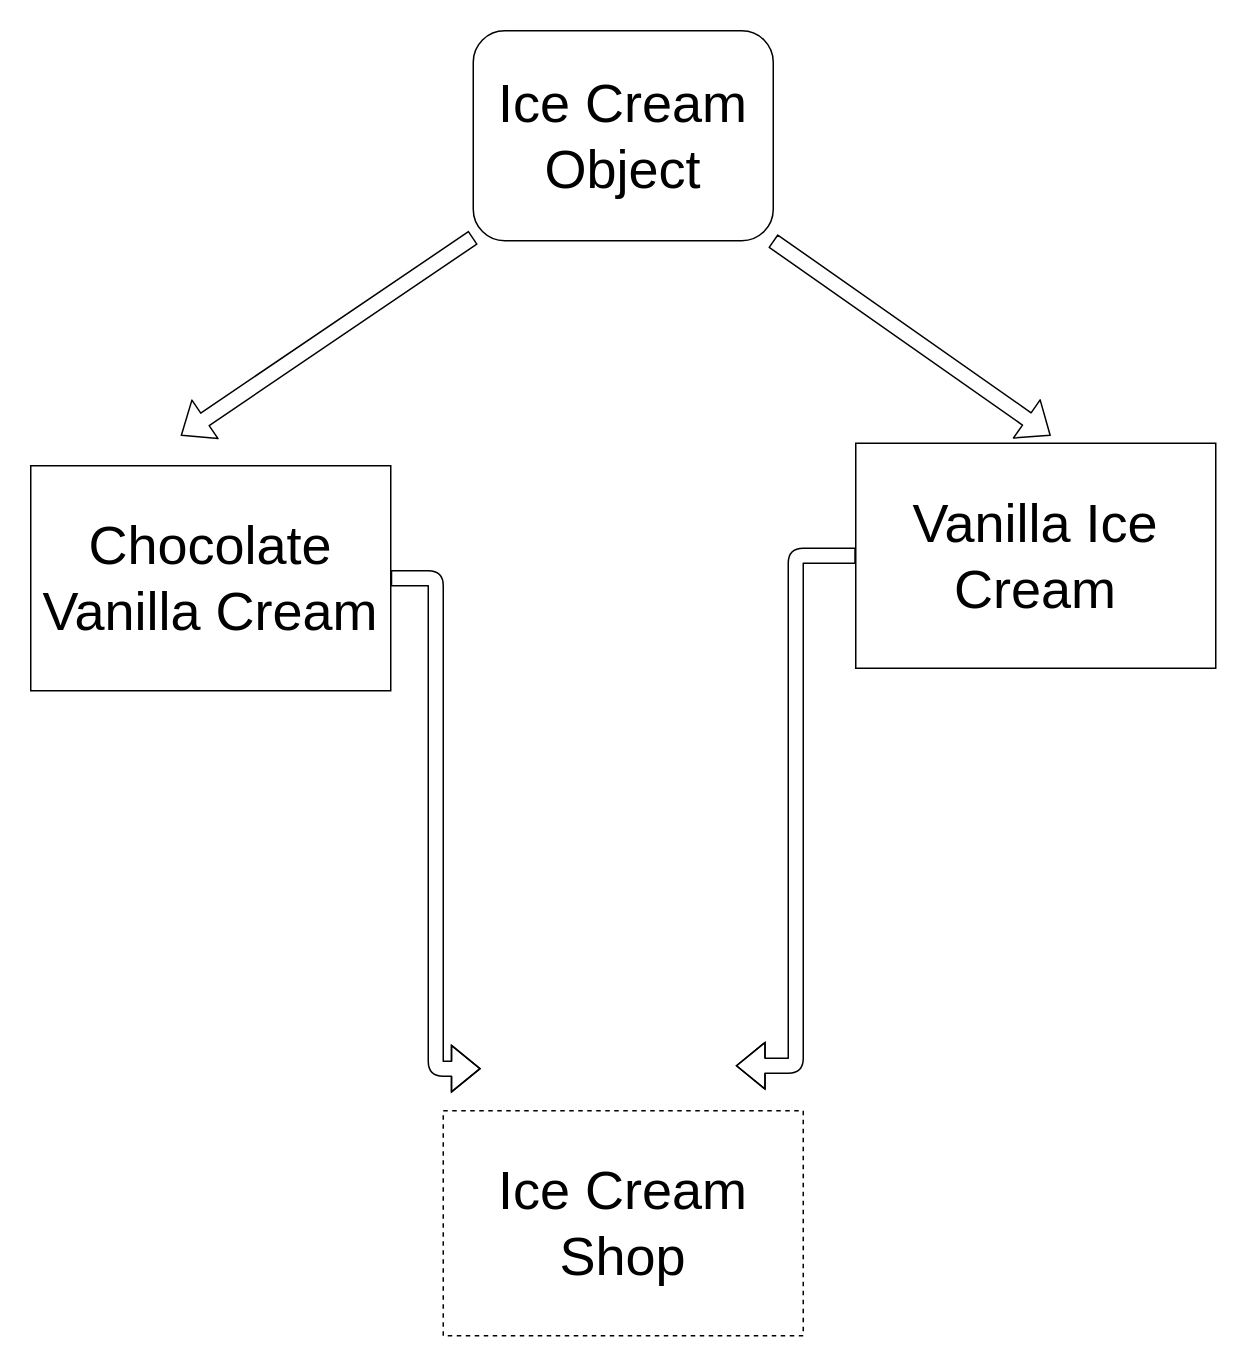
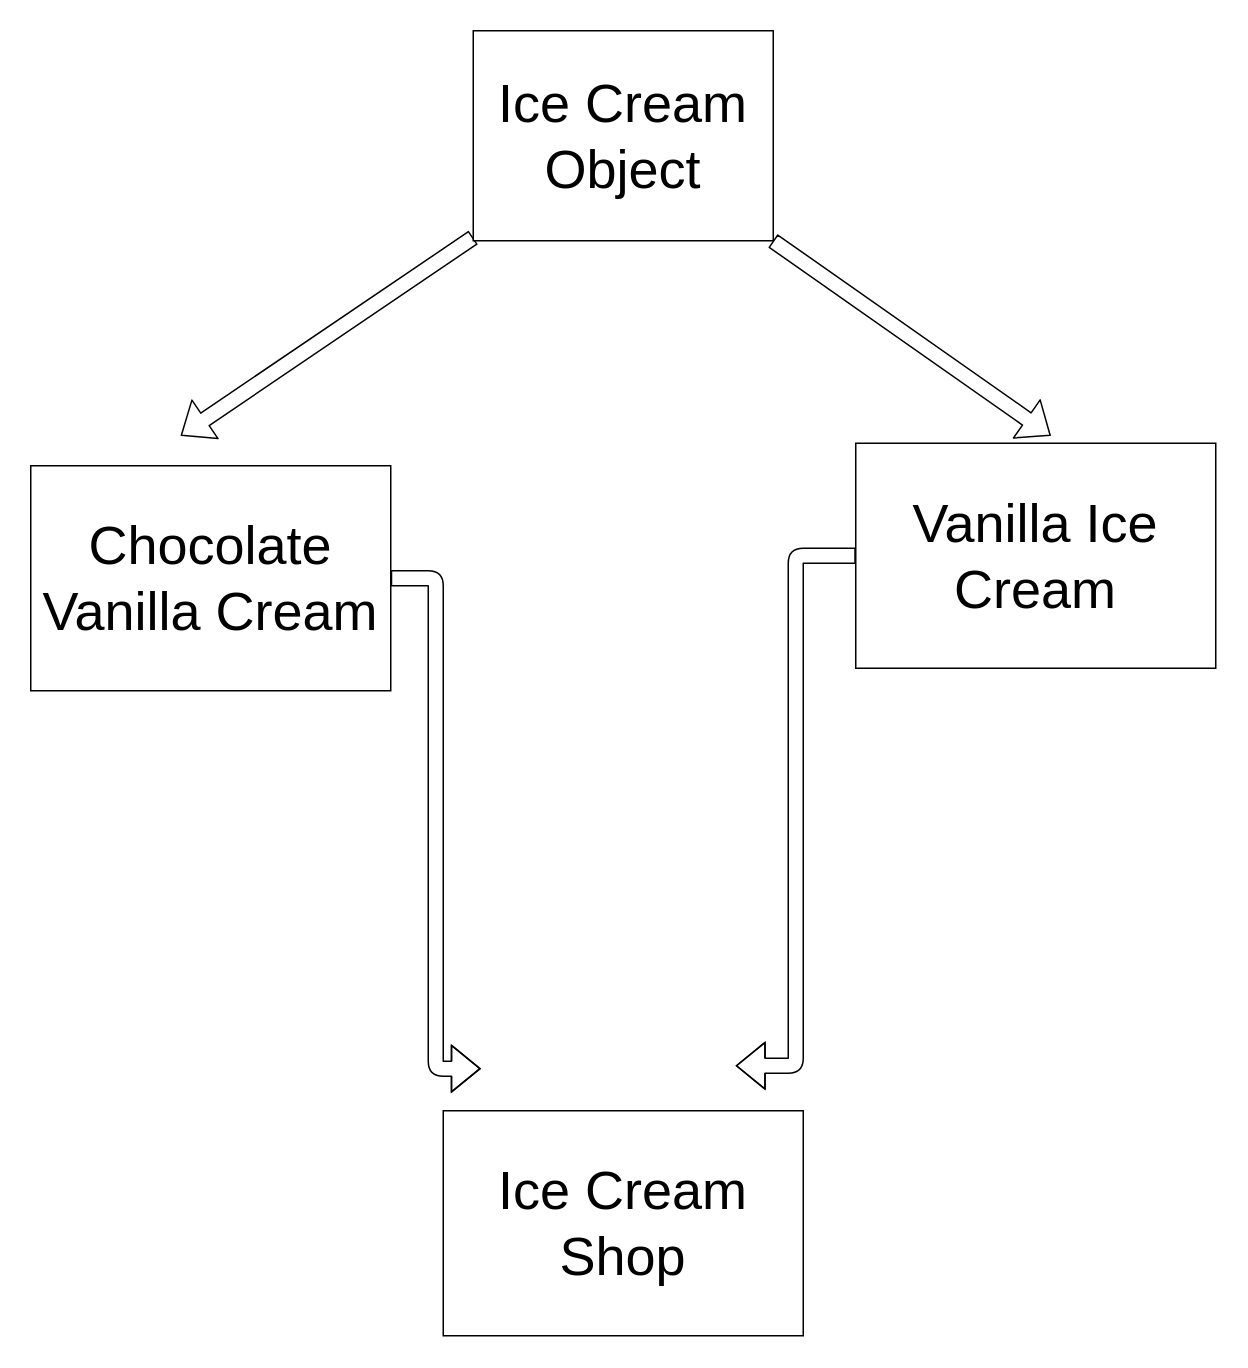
(623, 136) -> (623, 136)
(623, 1223) -> (623, 1223)
